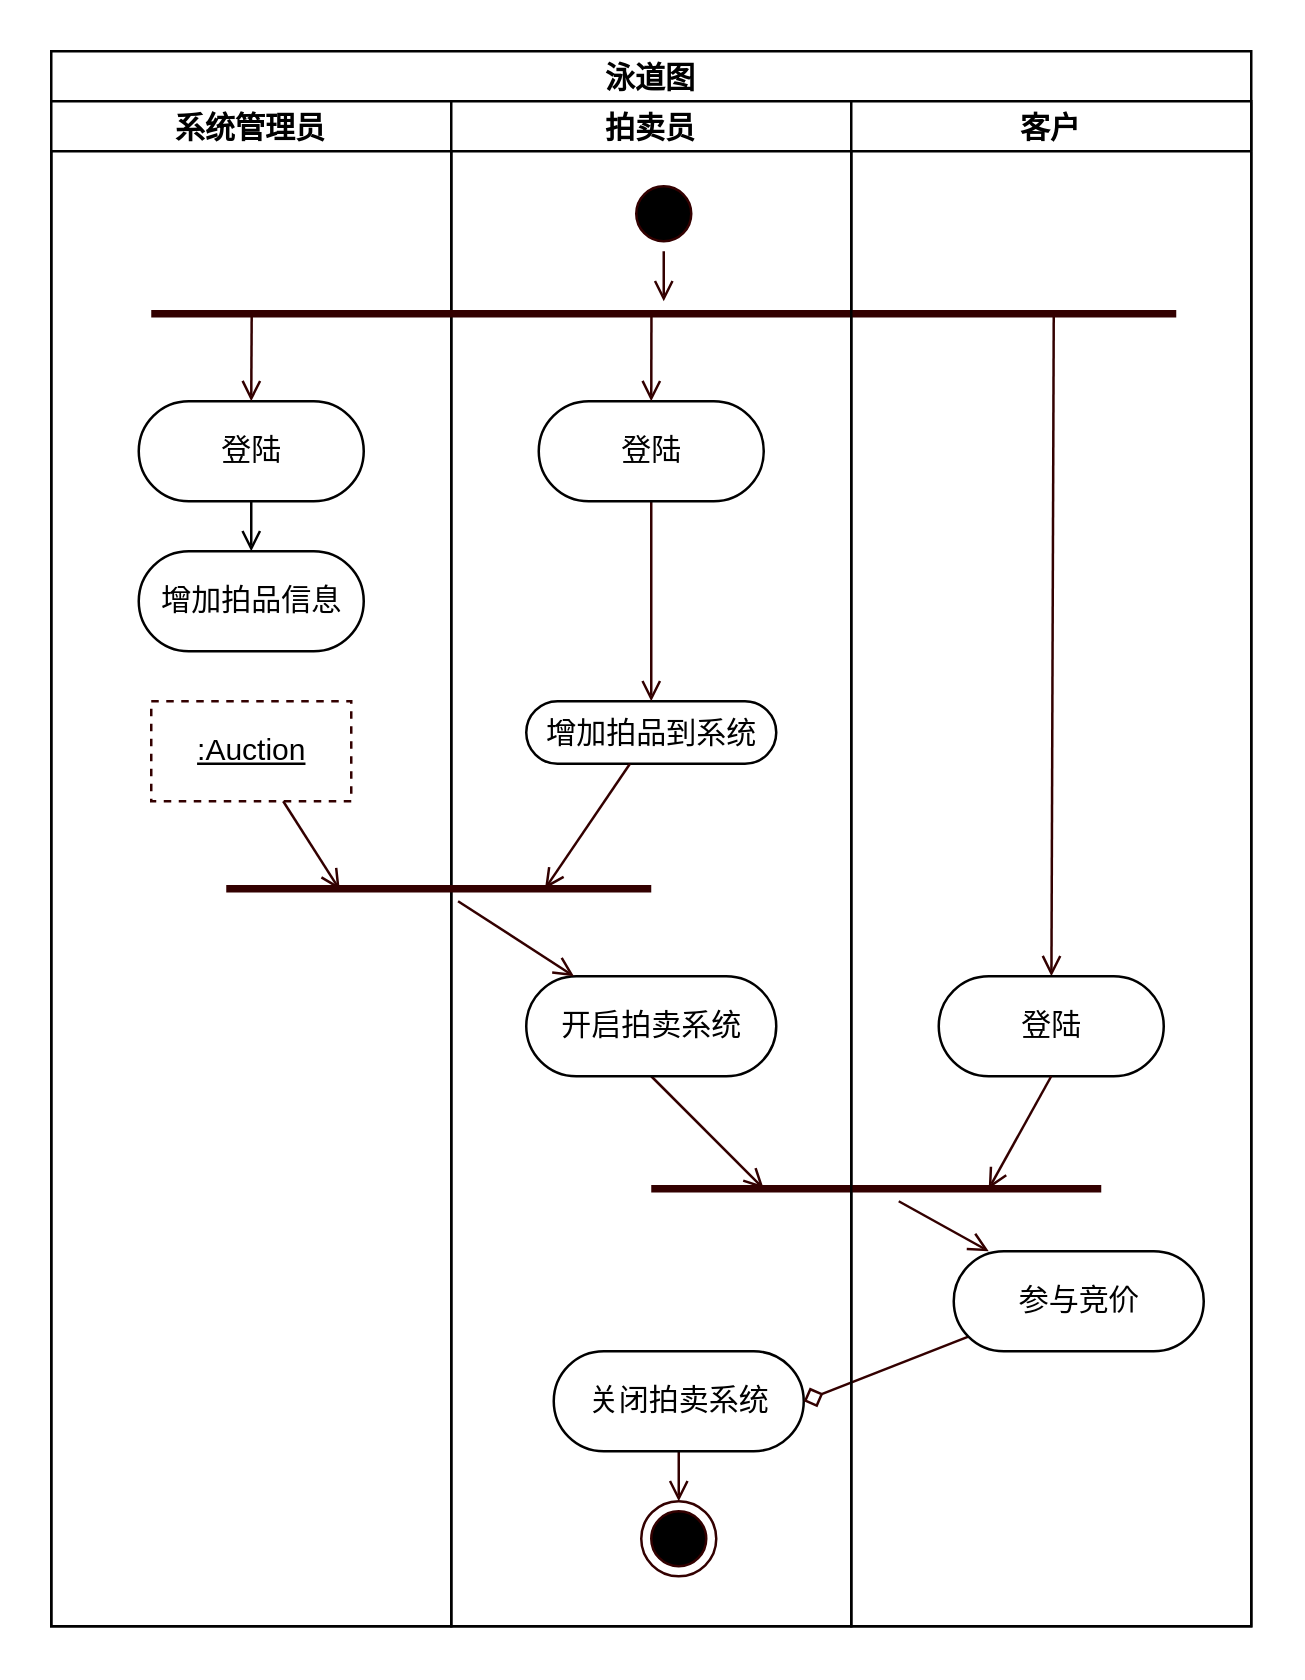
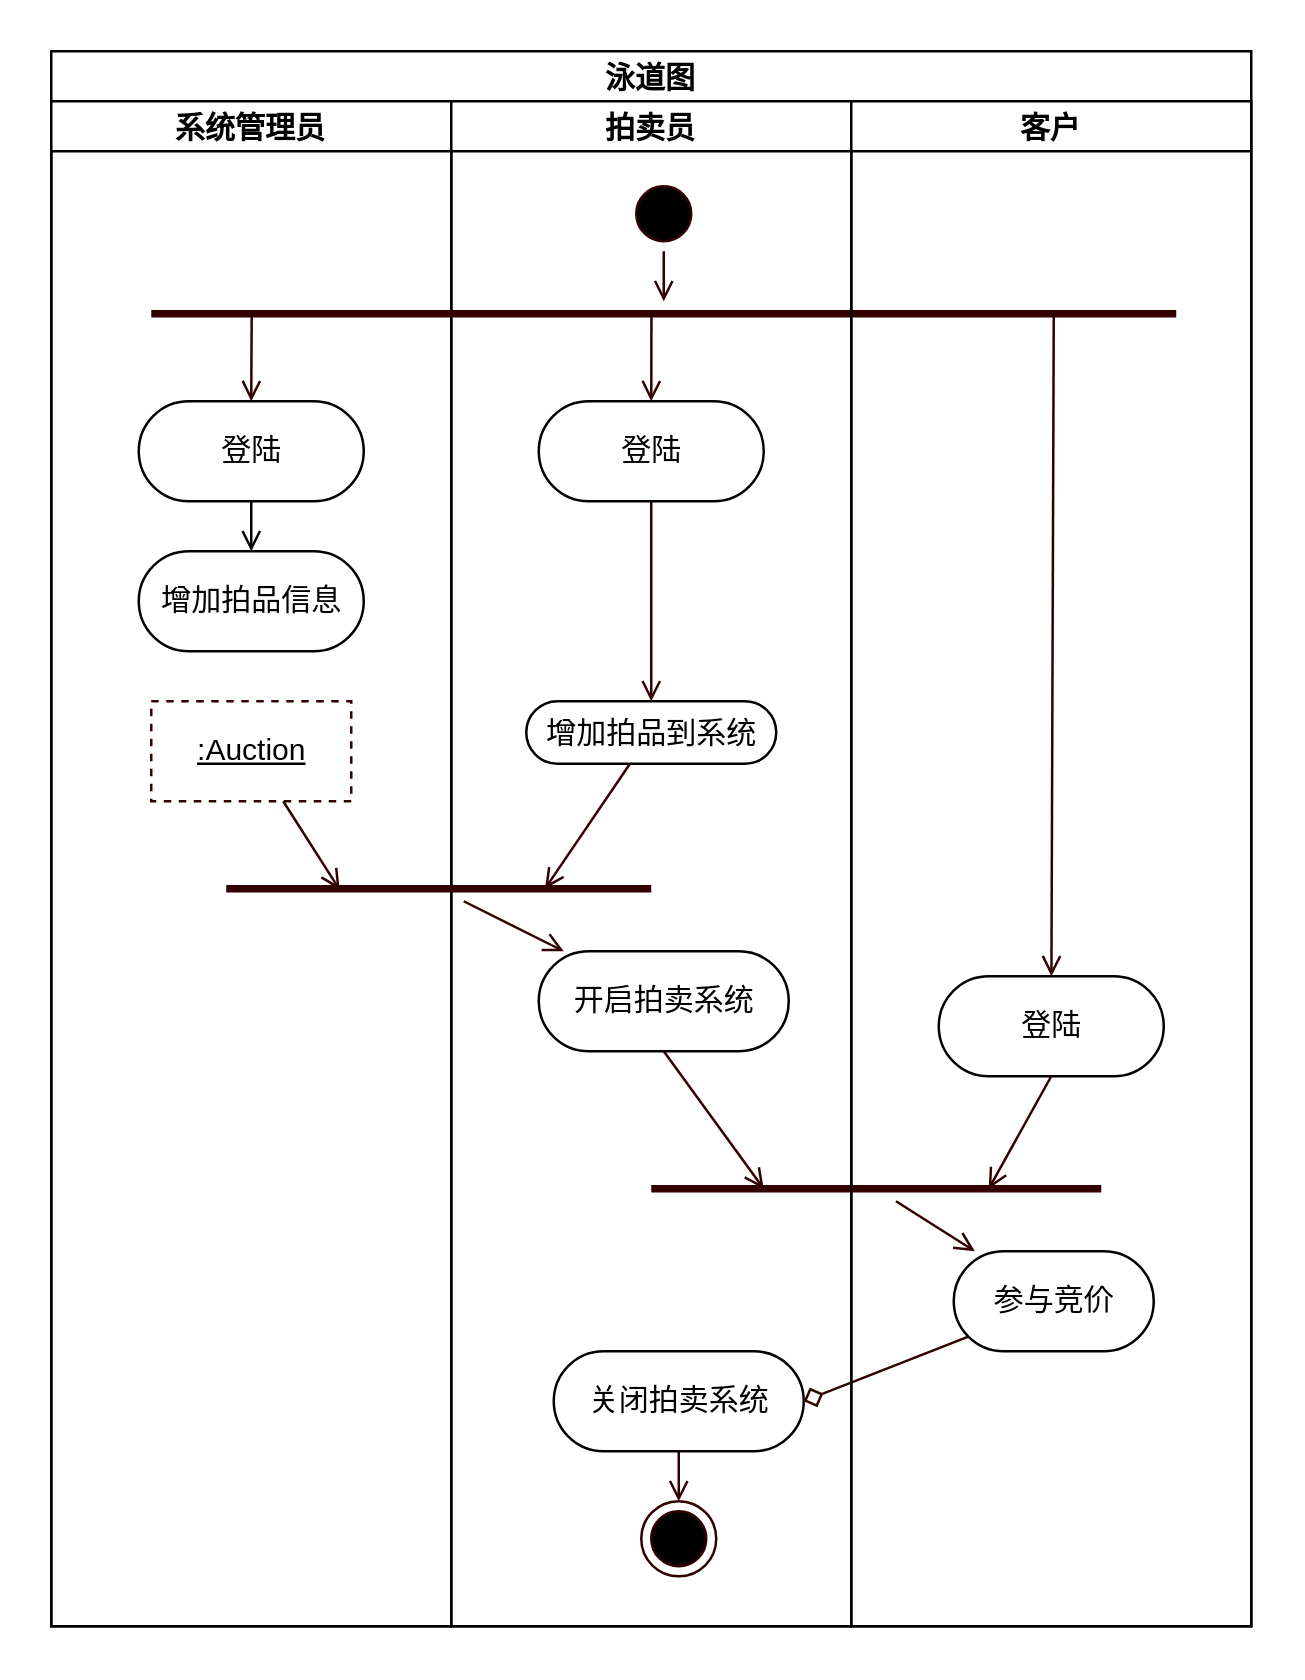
(651, 1026) -> (664, 1001)
(1079, 1301) -> (1054, 1301)
